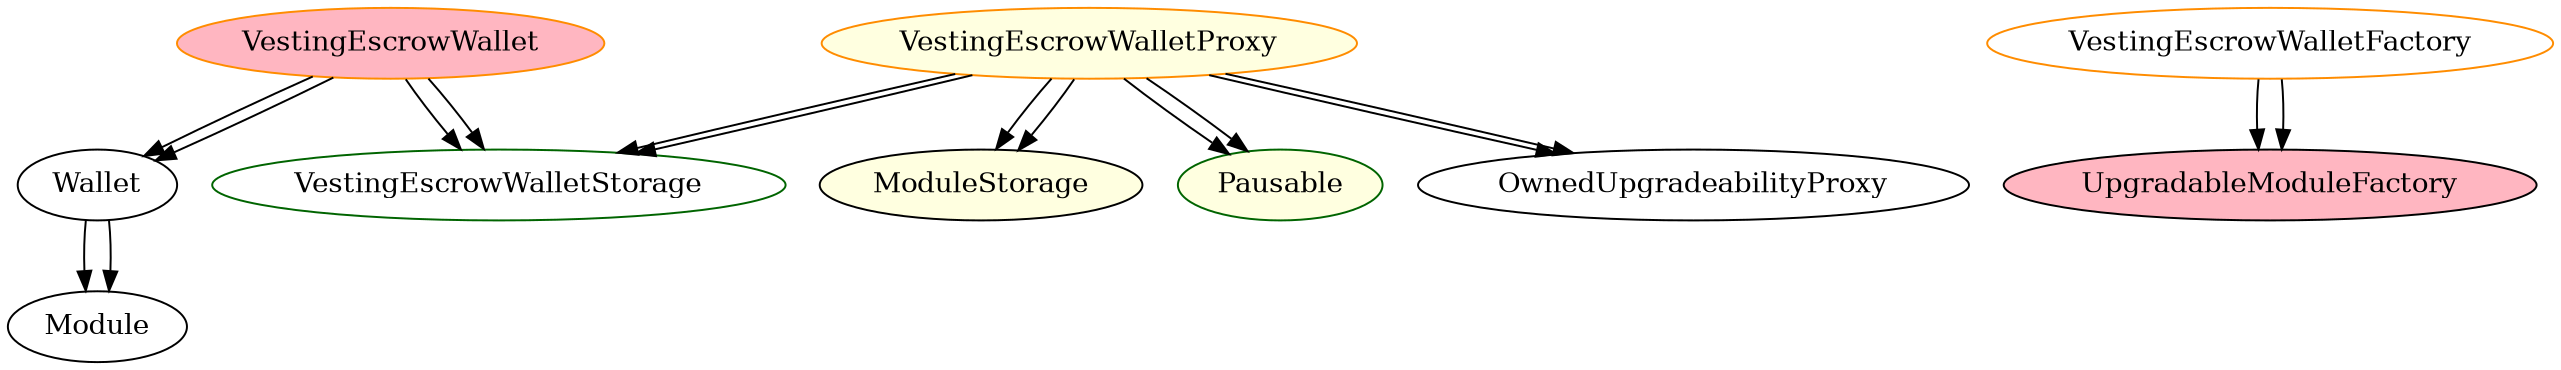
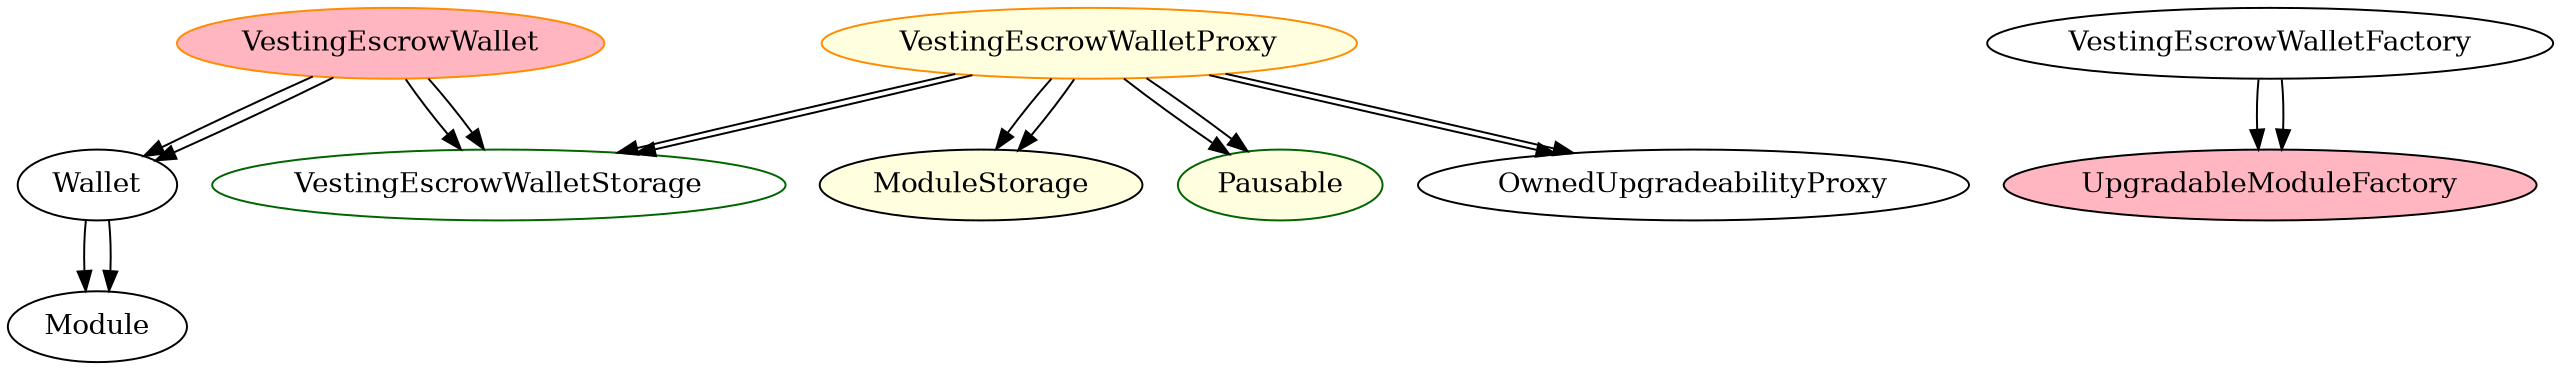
(2270, 43) -> (2270, 43)
